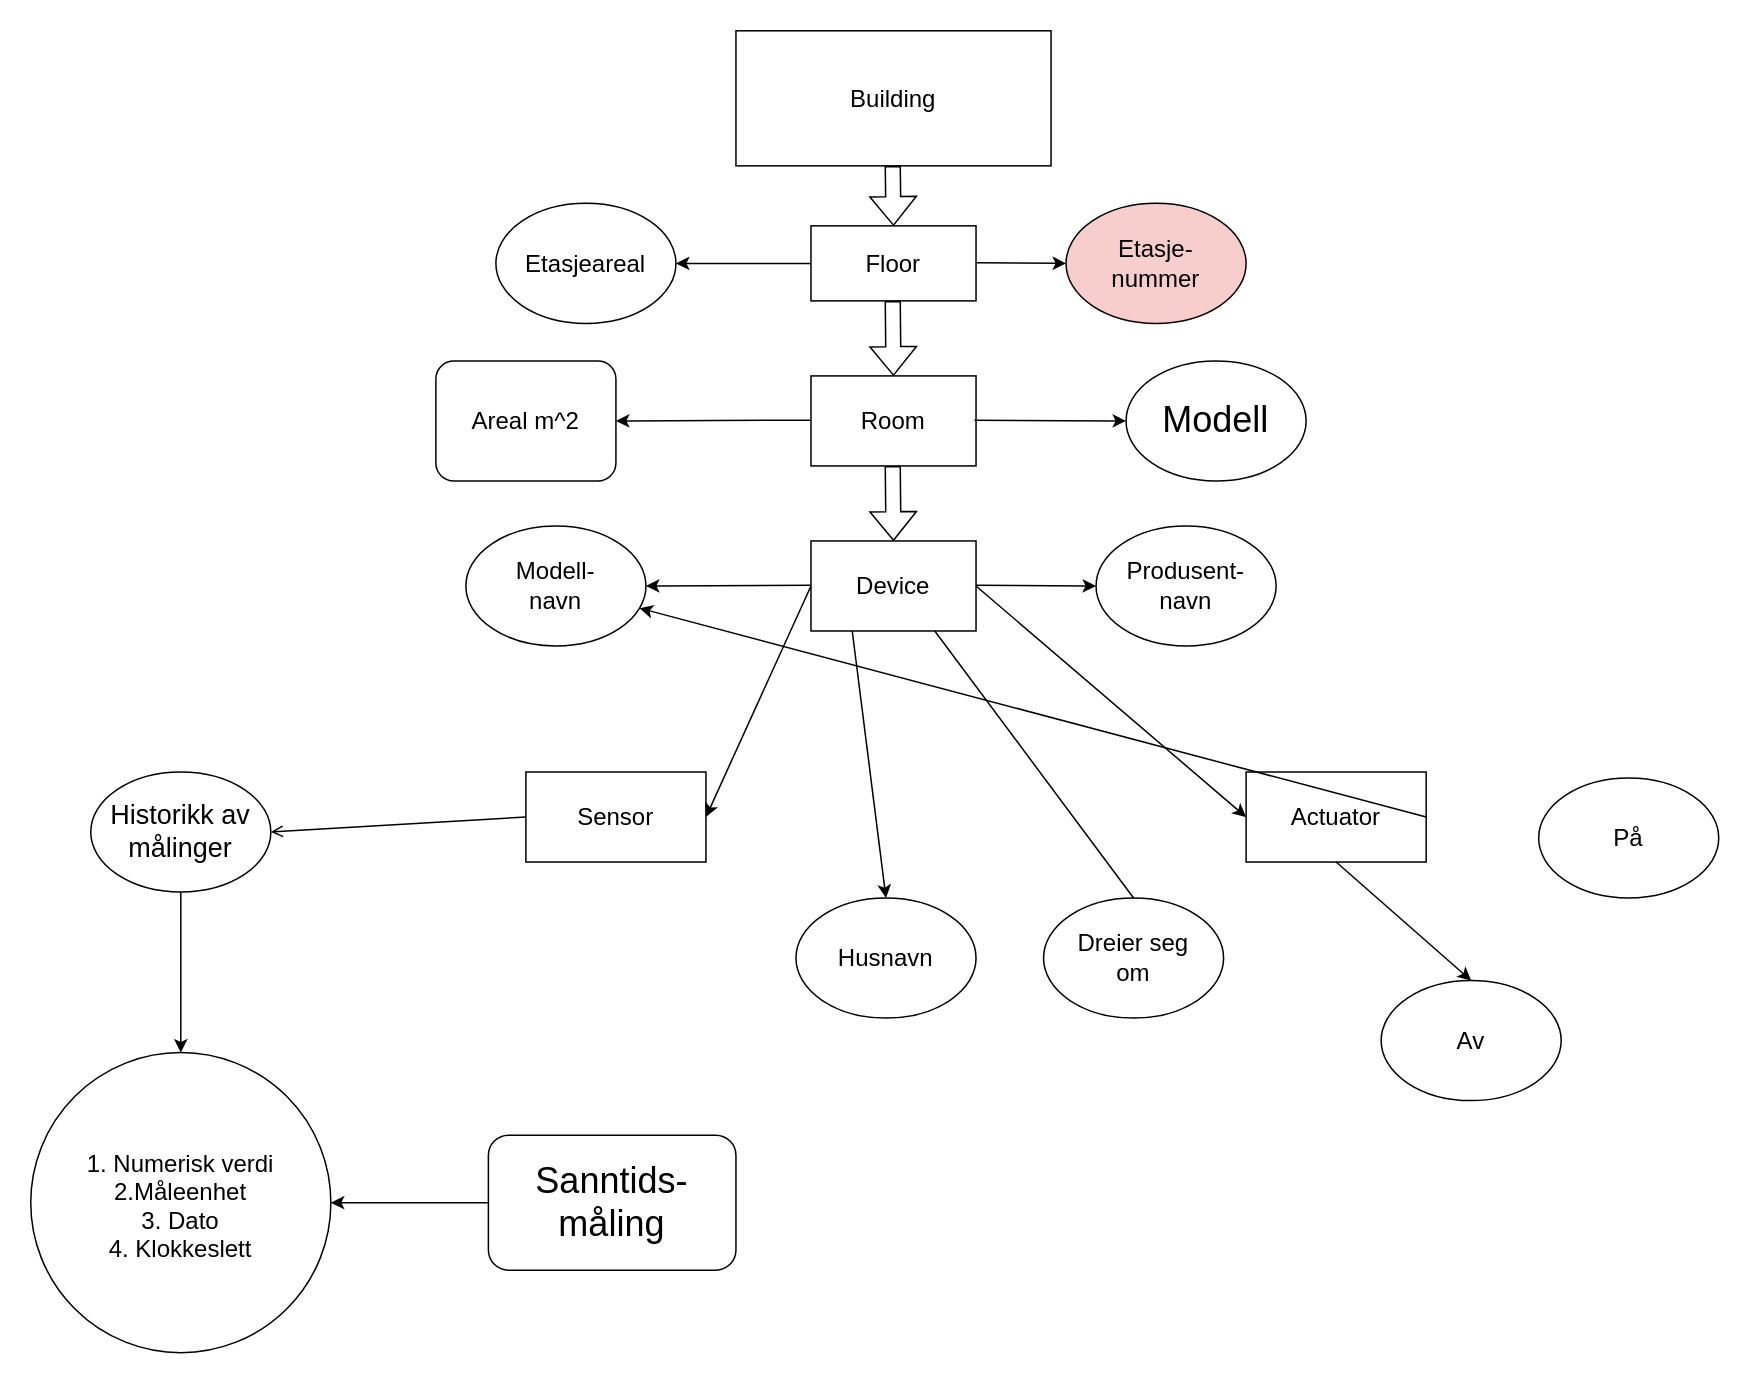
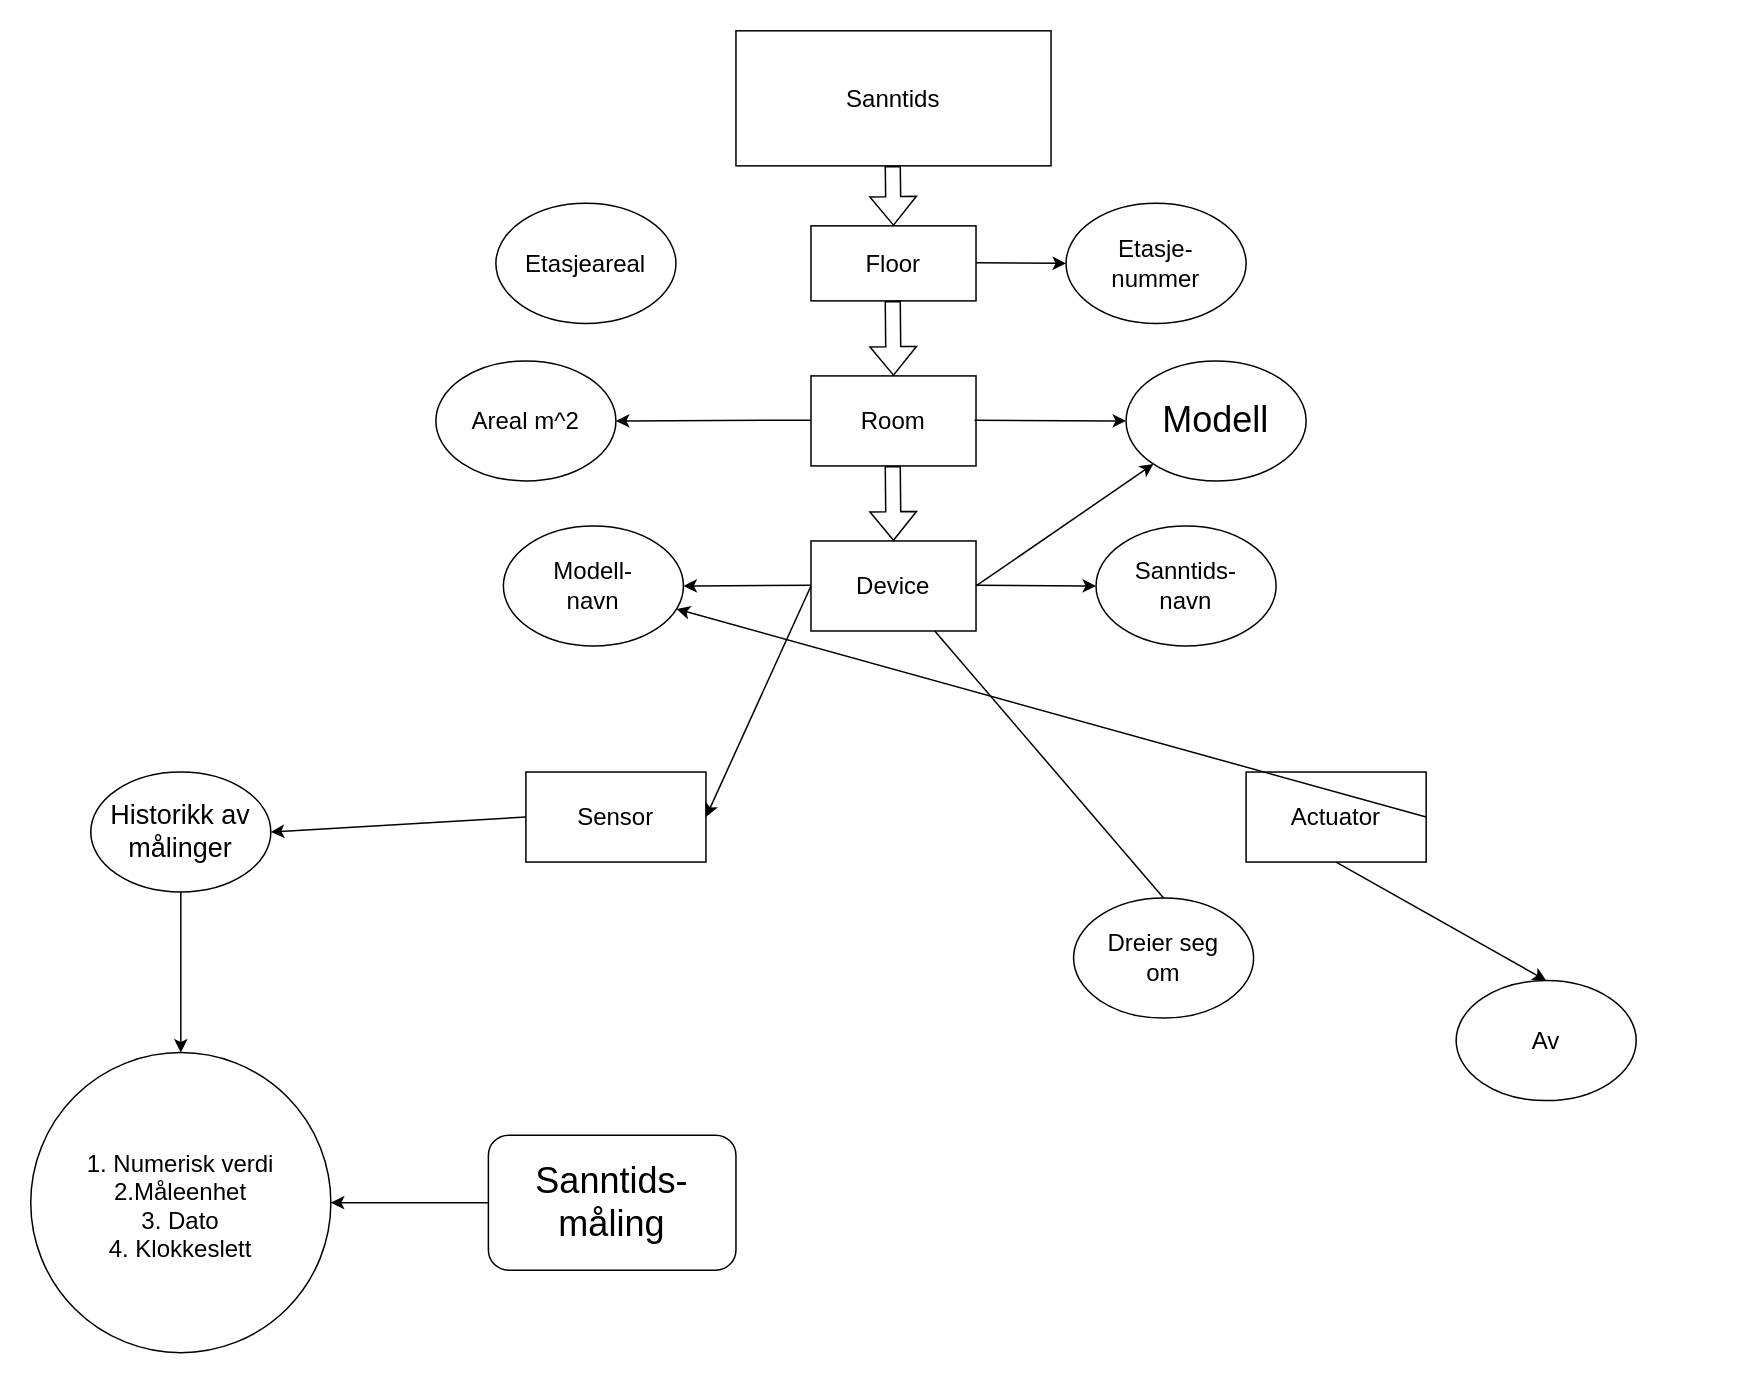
(893, 98) -> (893, 98)
(749, 263) -> none
(1156, 263) -> (1156, 263)
(526, 421) -> (526, 421)
(556, 586) -> (593, 586)
(1186, 586) -> (1186, 586)
(1066, 663) -> (1062, 527)
(868, 759) -> none
(279, 831) -> (282, 831)
(1628, 838) -> none
(886, 958) -> none
(1133, 958) -> (1163, 958)
(1471, 1040) -> (1546, 1040)
